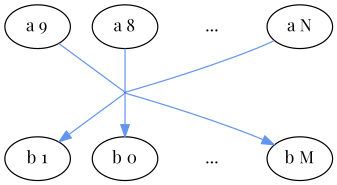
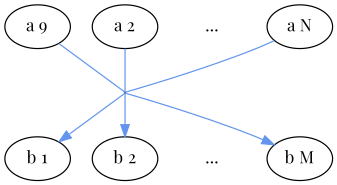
(125, 27) -> (125, 27)
(125, 159) -> (125, 159)
